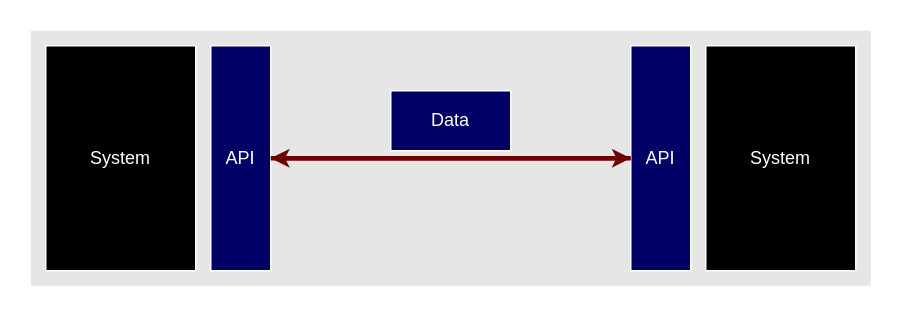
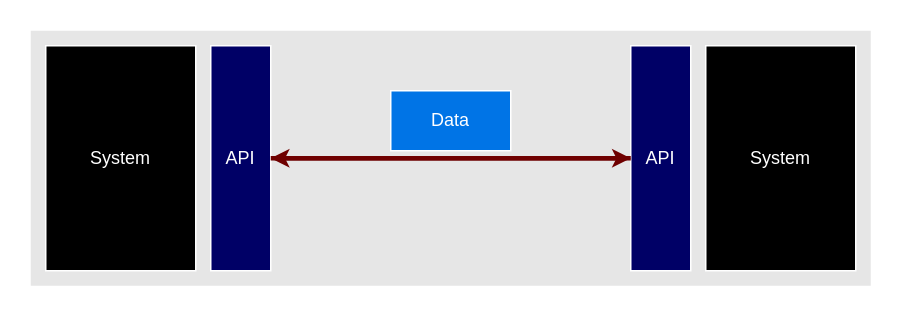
(451, 121) -> (451, 121)
